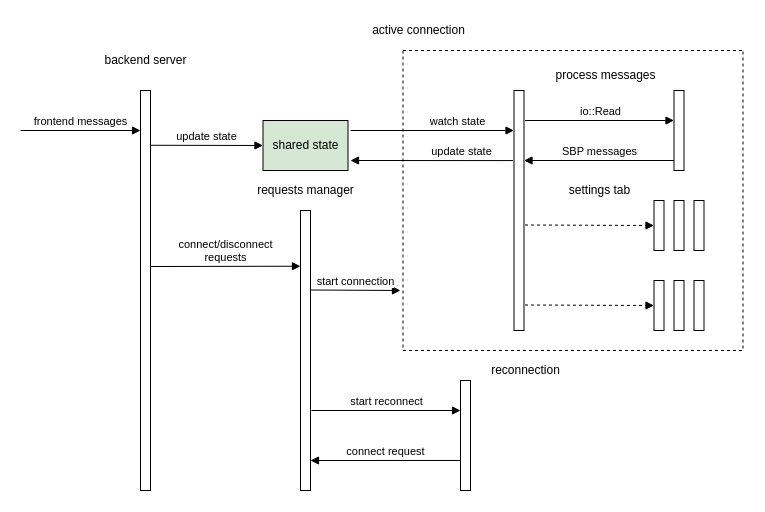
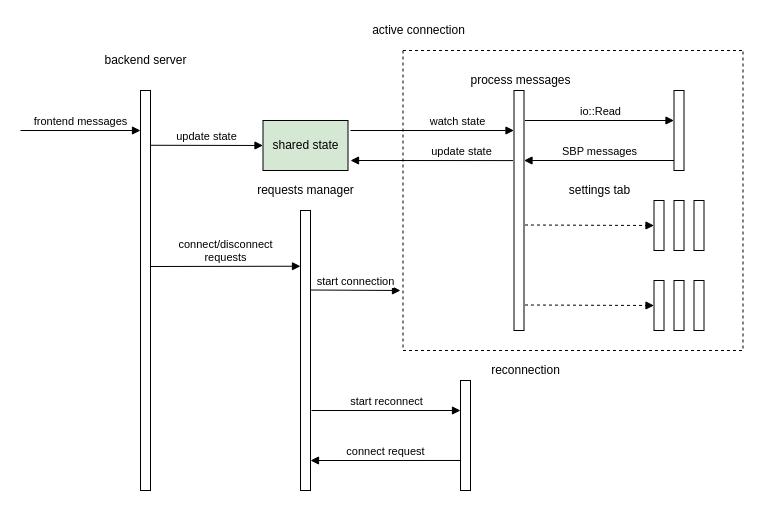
(606, 76) -> (521, 81)
